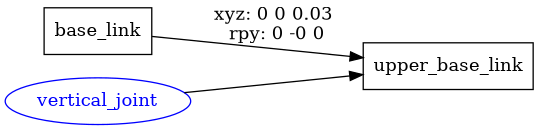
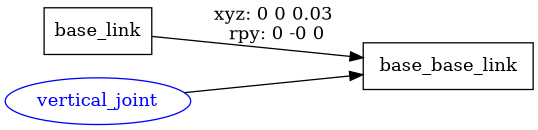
(448, 66) -> (448, 66)
